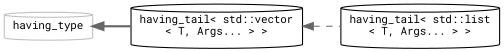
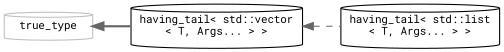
(48, 26) -> (48, 26)
